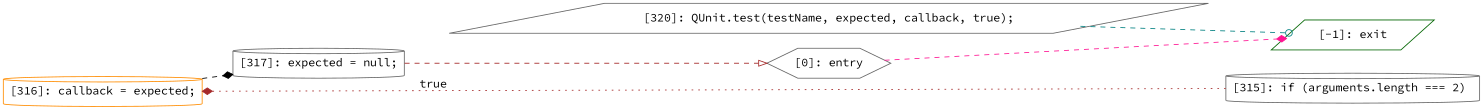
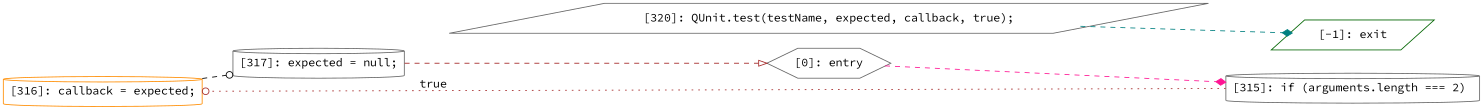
(1183, 30) -> (1183, 30)
(1081, 50) -> (1050, 74)
(214, 77) -> (214, 77)
(719, 90) -> (719, 90)
